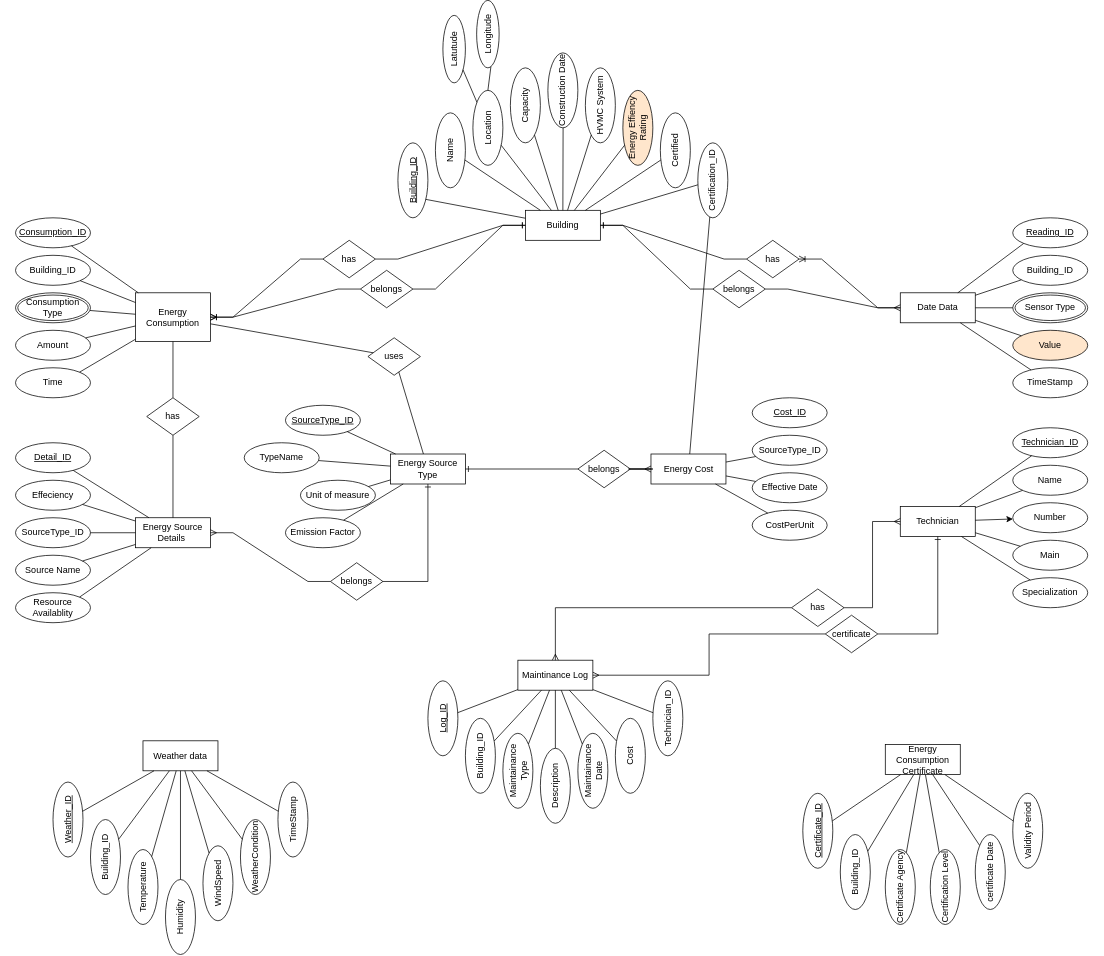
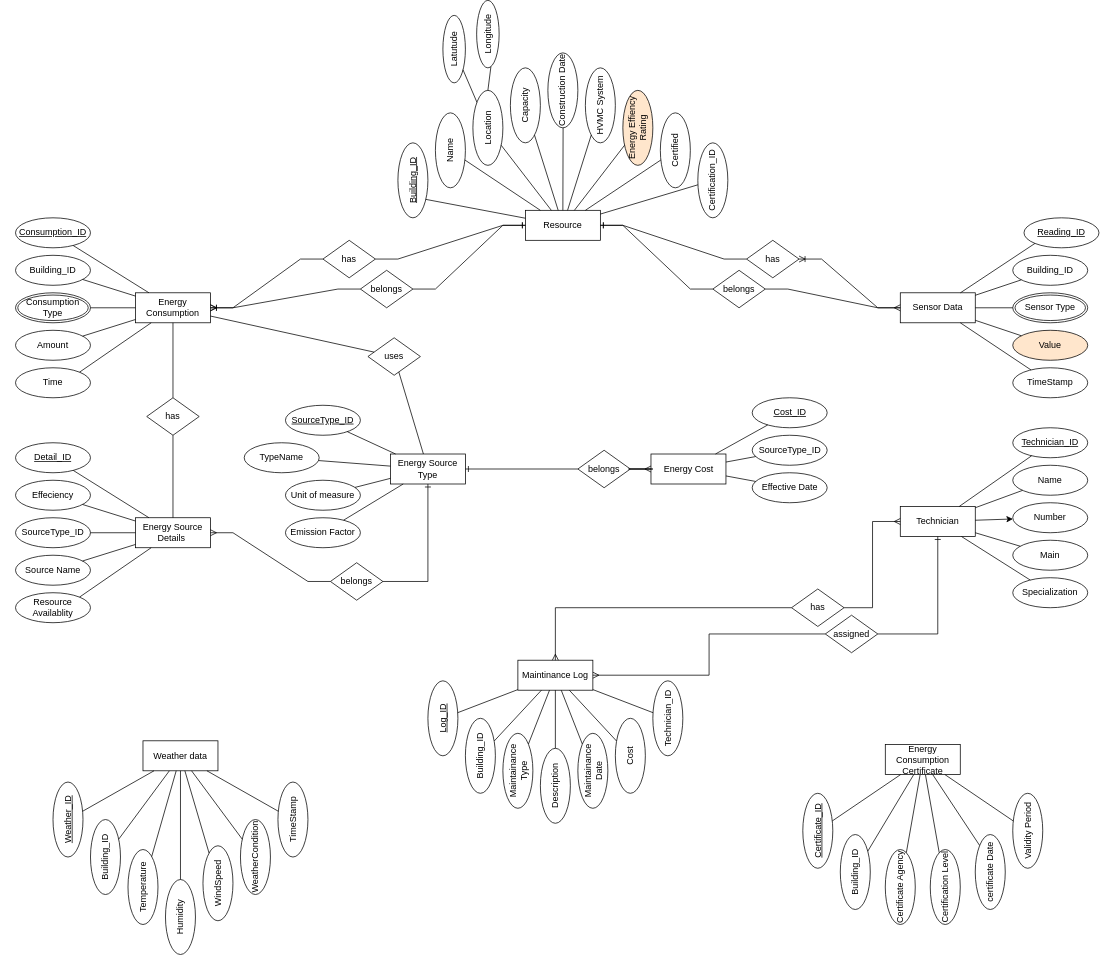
(563, 225) -> (563, 225)
(1050, 233) -> (1062, 233)
(938, 308) -> (938, 308)
(173, 317) -> (173, 308)
(700, 336) -> (741, 440)
(338, 495) -> (323, 495)
(741, 498) -> none
(790, 525) -> none
(852, 634) -> (852, 634)
